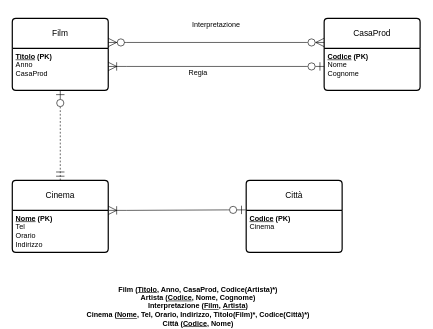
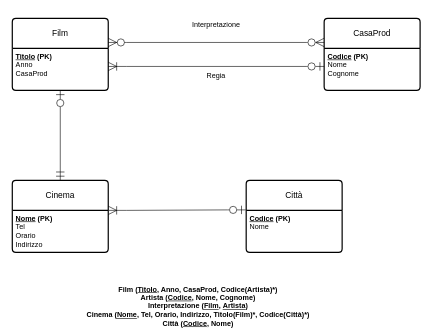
(198, 72) -> (216, 75)
(60, 144) -> (60, 144)
(270, 223) -> (270, 223)
